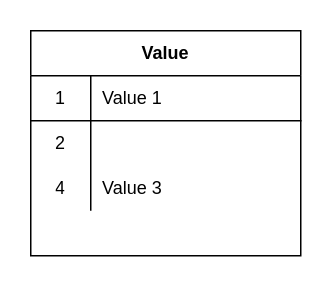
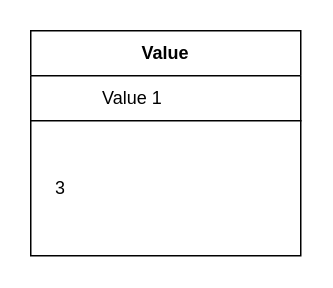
(61, 98) -> none
(61, 143) -> none
(61, 188) -> (61, 188)
(196, 188) -> none
